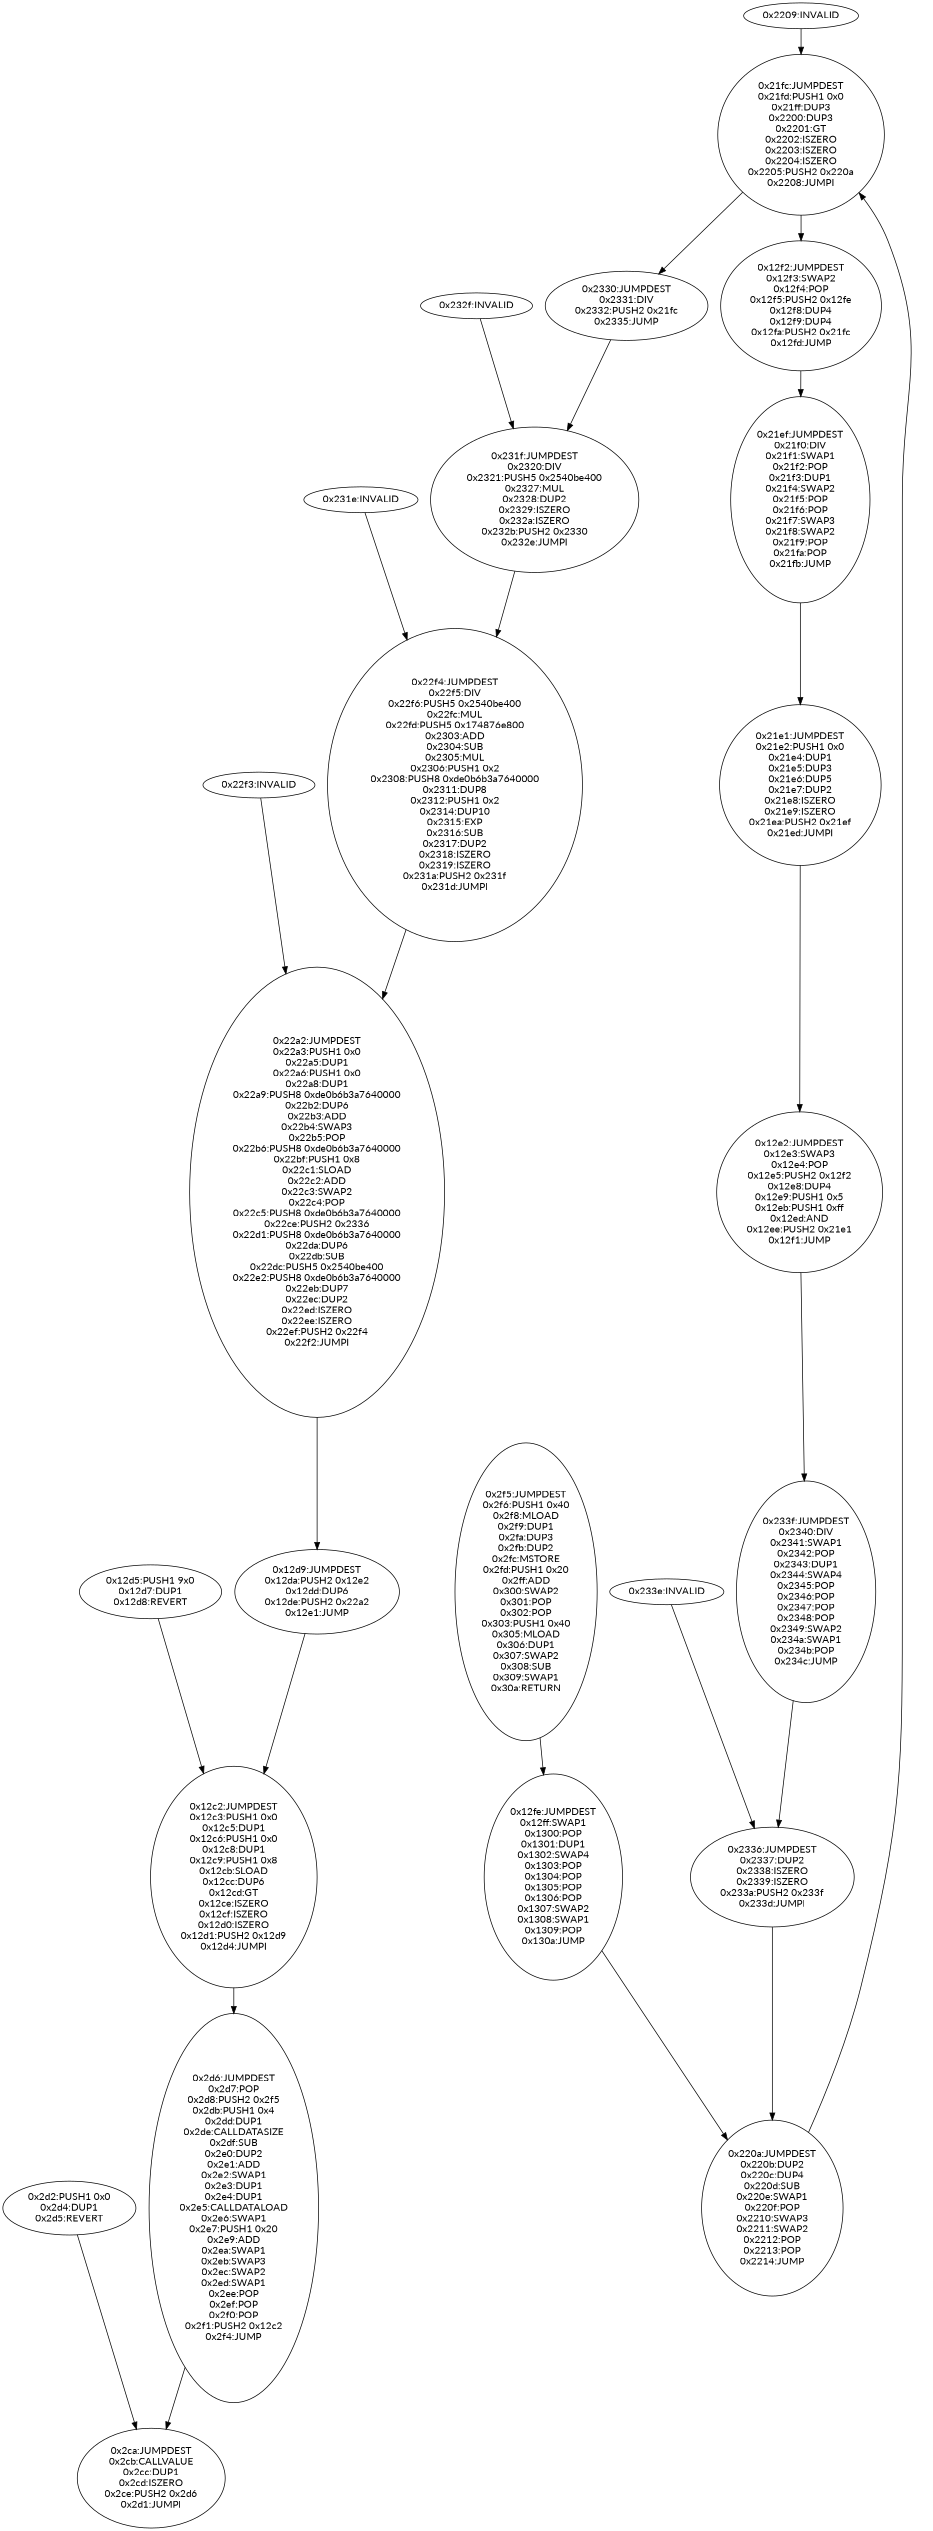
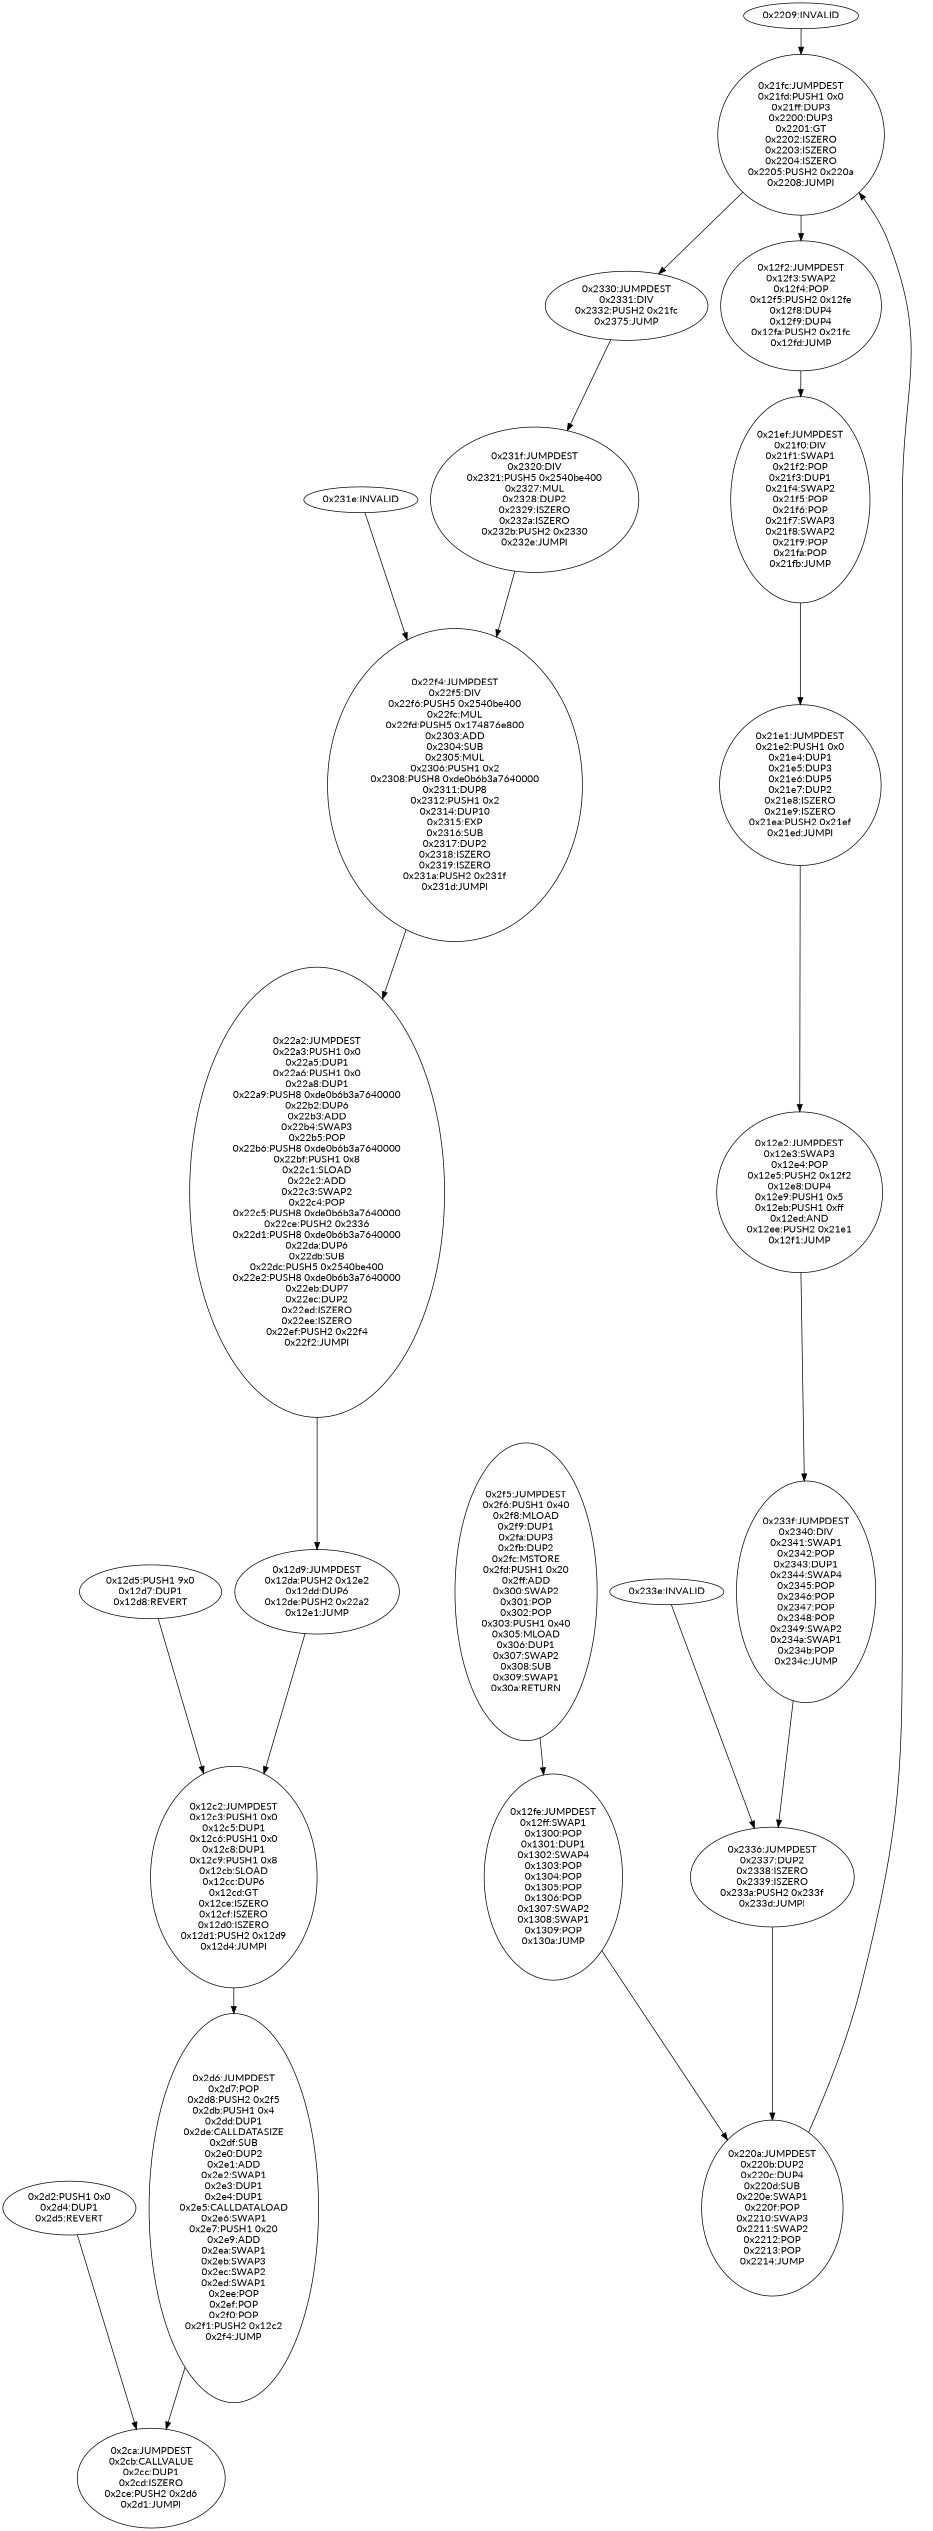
(477, 306) -> none
(627, 306) -> (627, 306)
(259, 785) -> none
